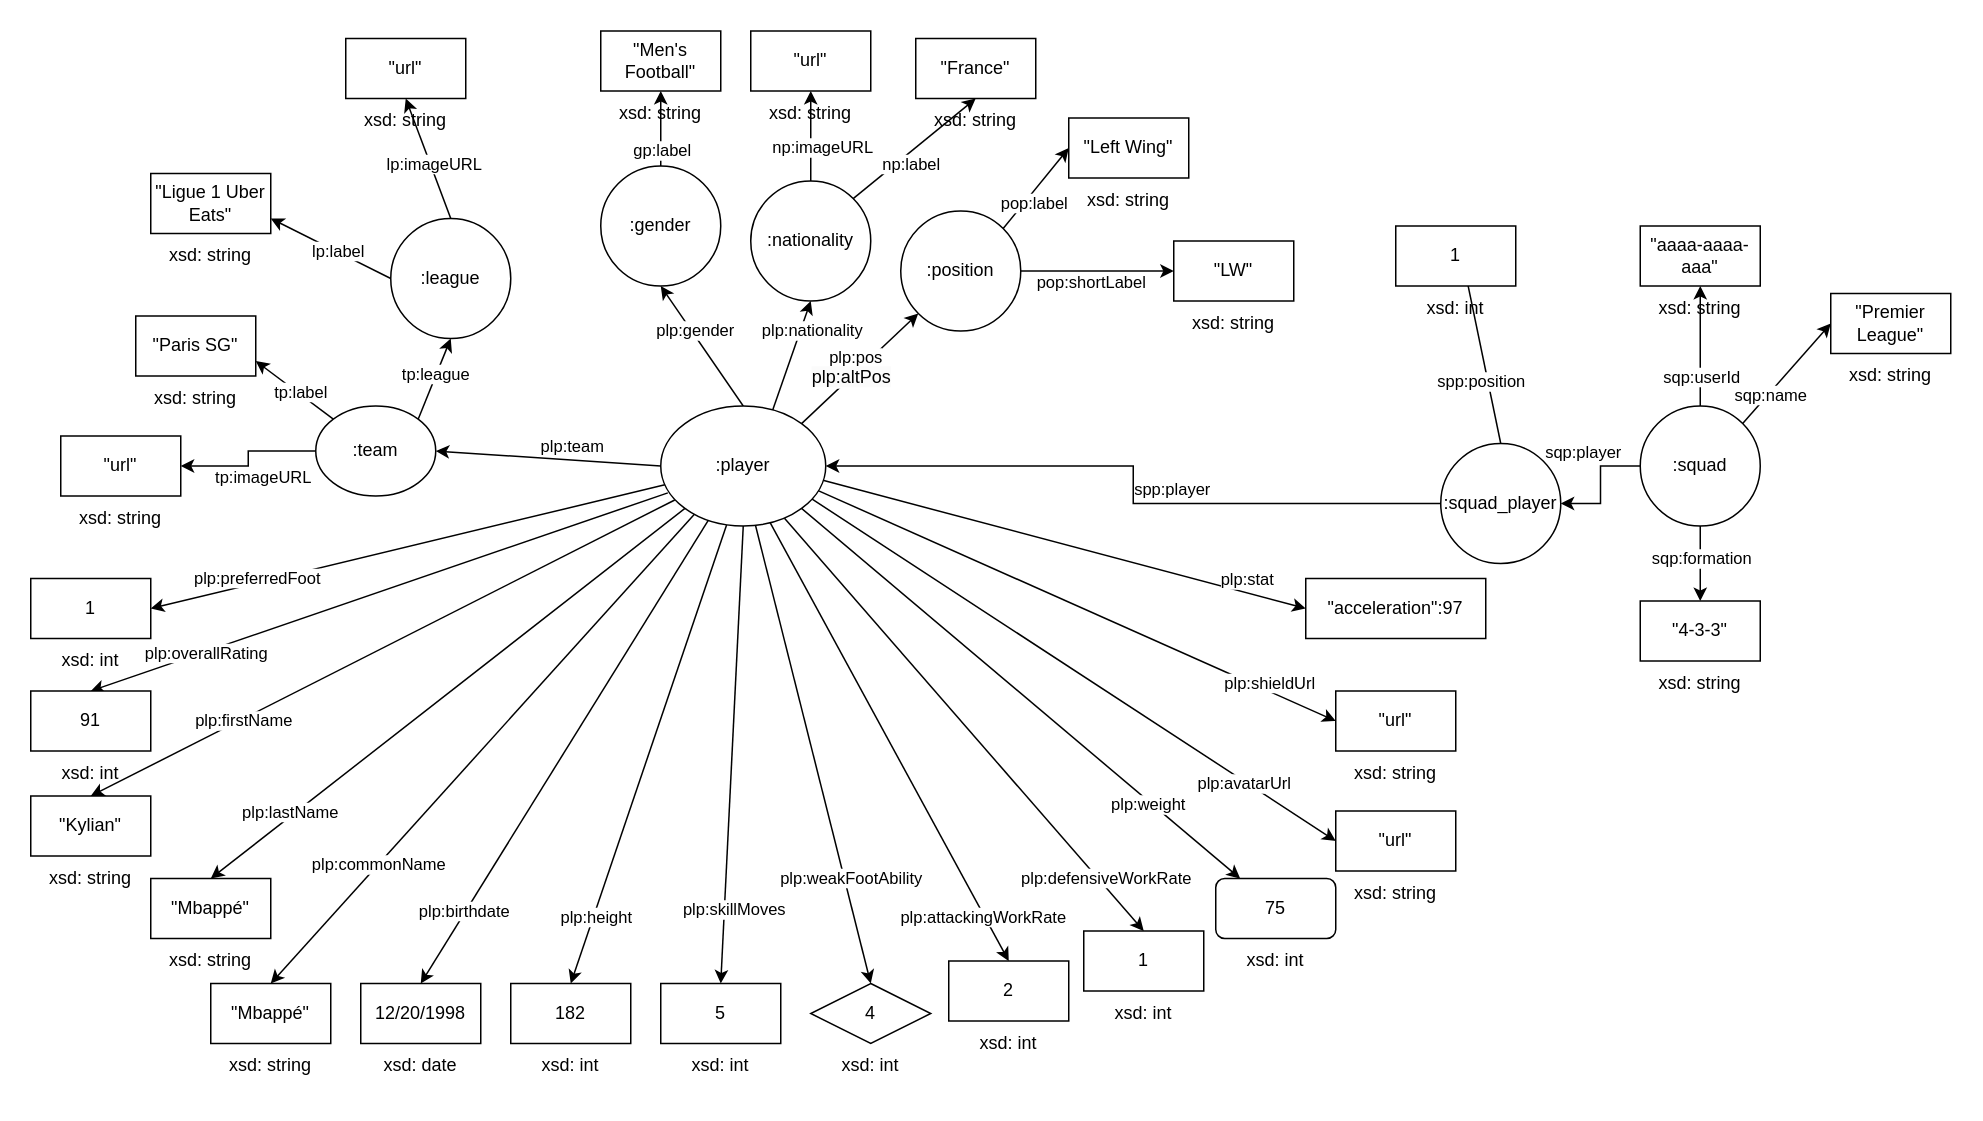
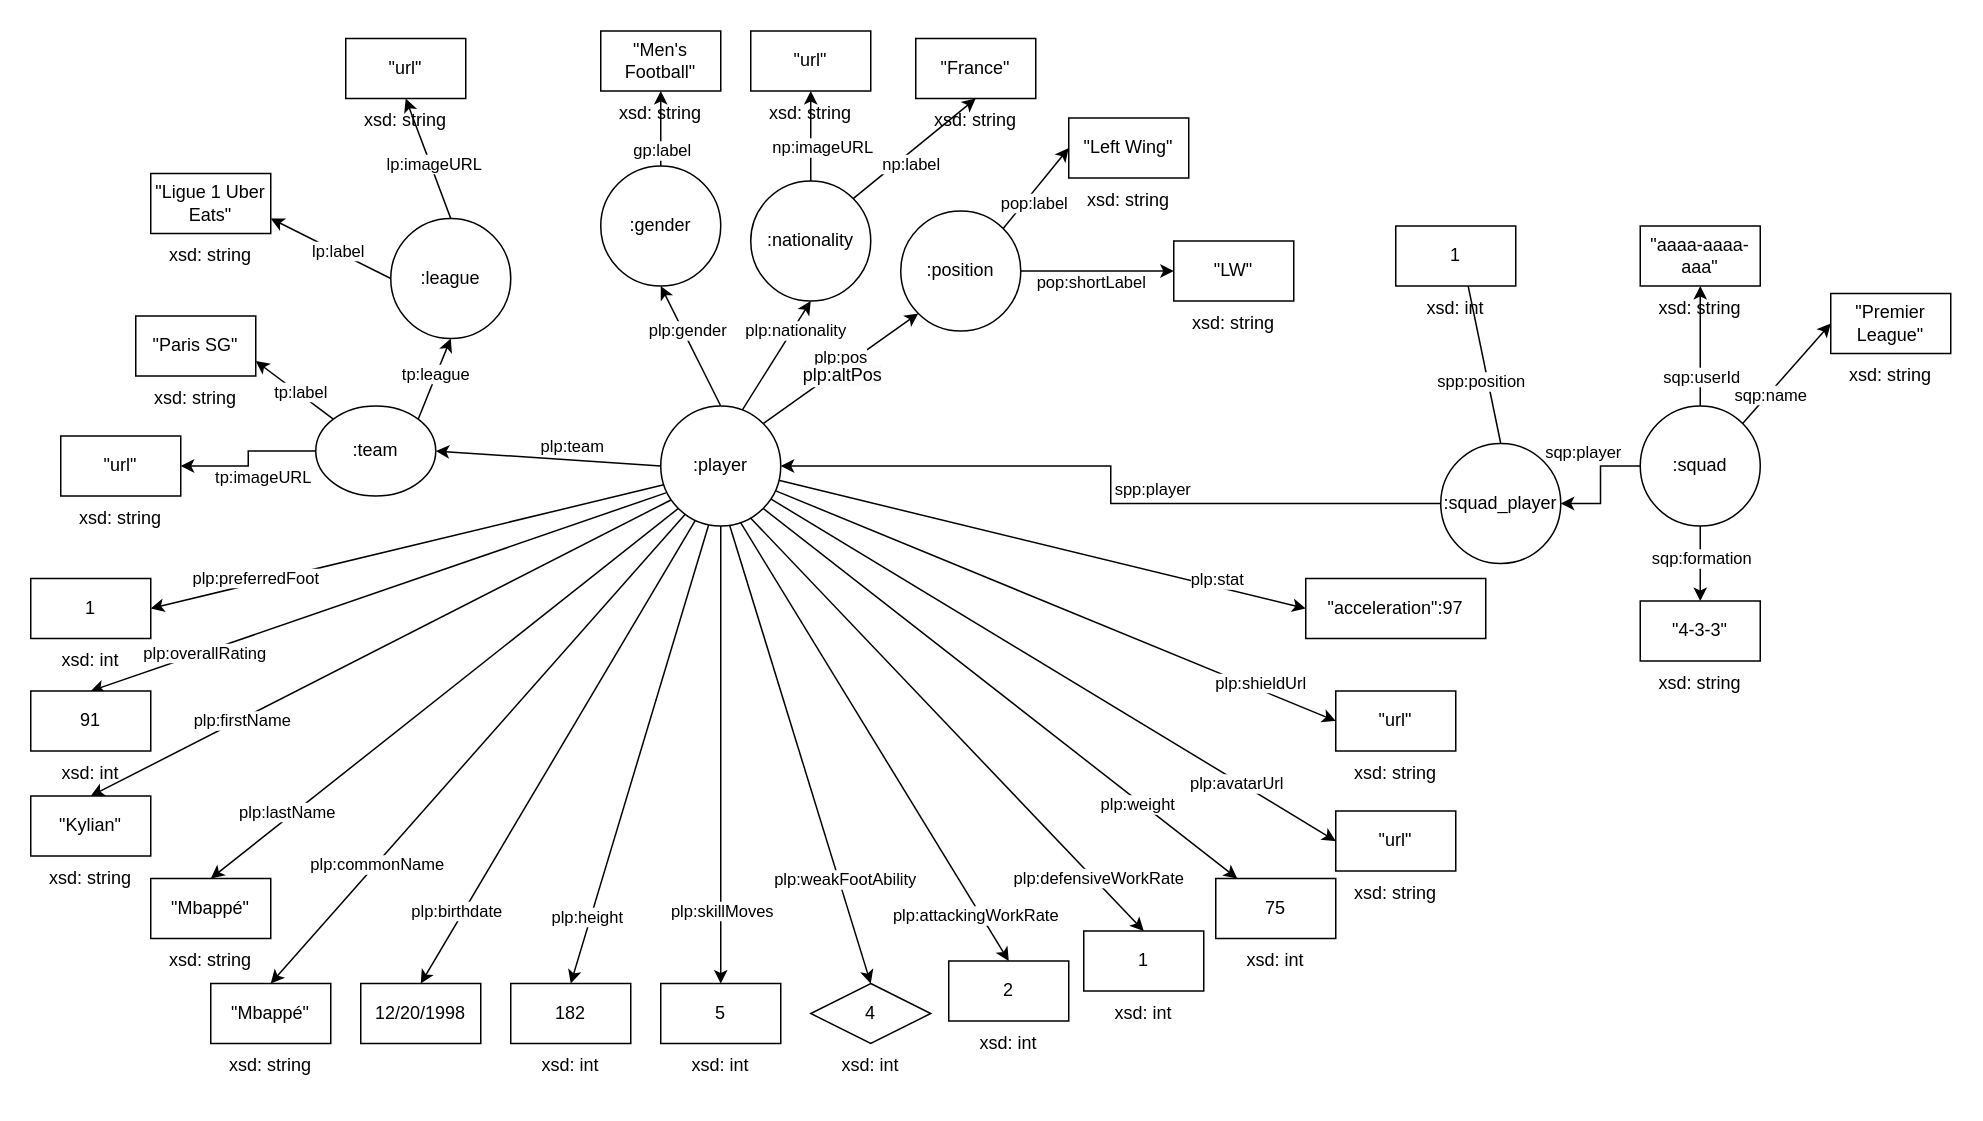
(743, 466) -> (721, 466)
(1276, 908) -> (1276, 908)
(421, 1066) -> none
